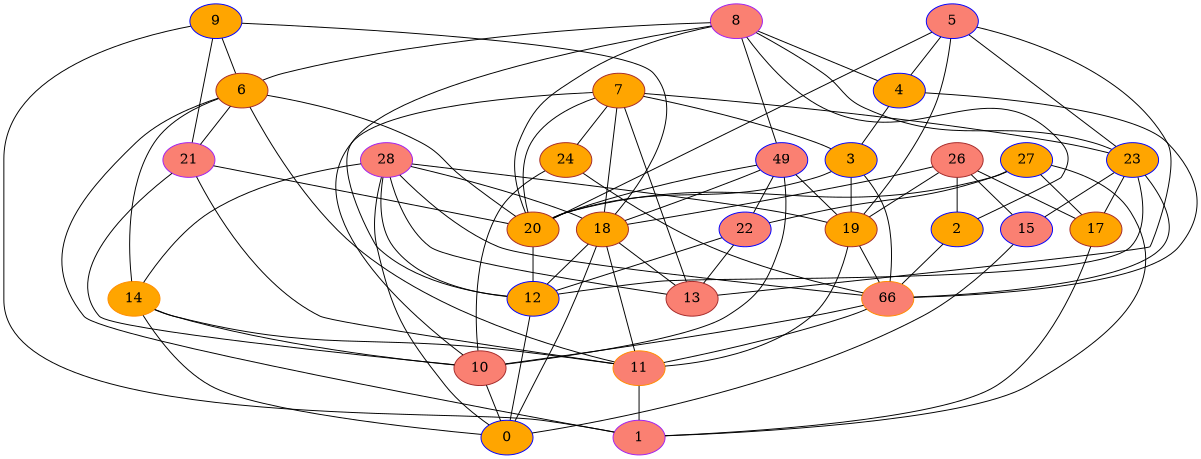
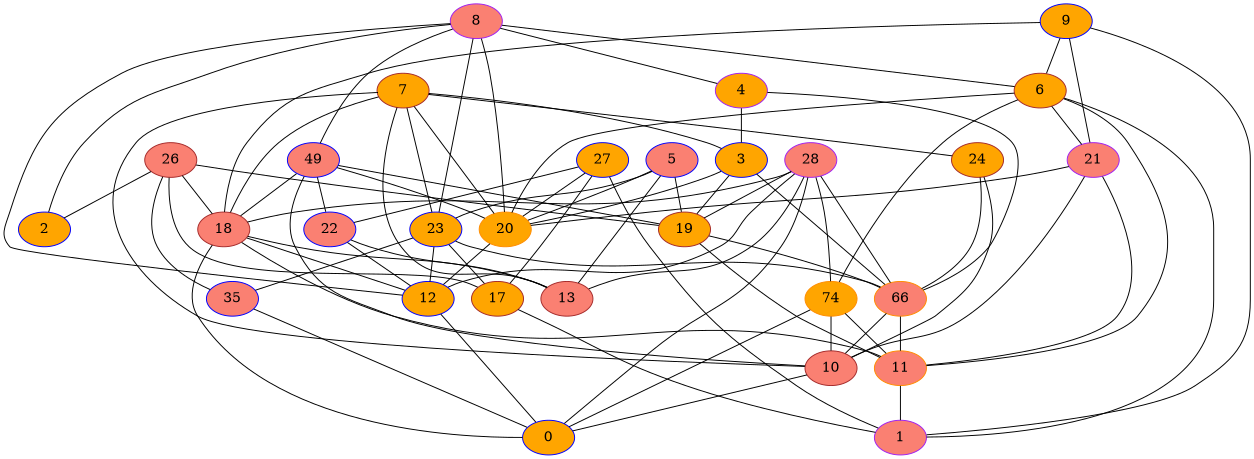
(926, 56) -> none
(899, 91) -> (741, 91)
(533, 229) -> (505, 229)
(602, 229) -> (224, 229)
(1027, 229) -> (232, 299)
(923, 264) -> none
(134, 299) -> (831, 299)
